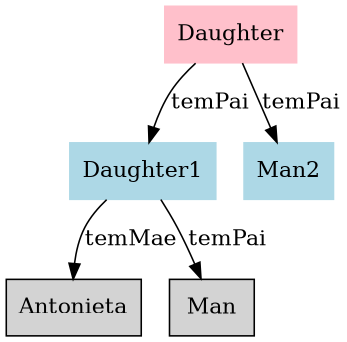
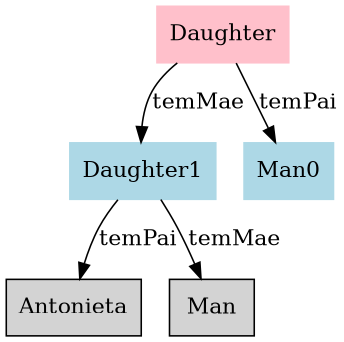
(210, 103) -> (199, 103)
(289, 171) -> (289, 171)
(131, 239) -> (138, 239)
(228, 239) -> (235, 239)
